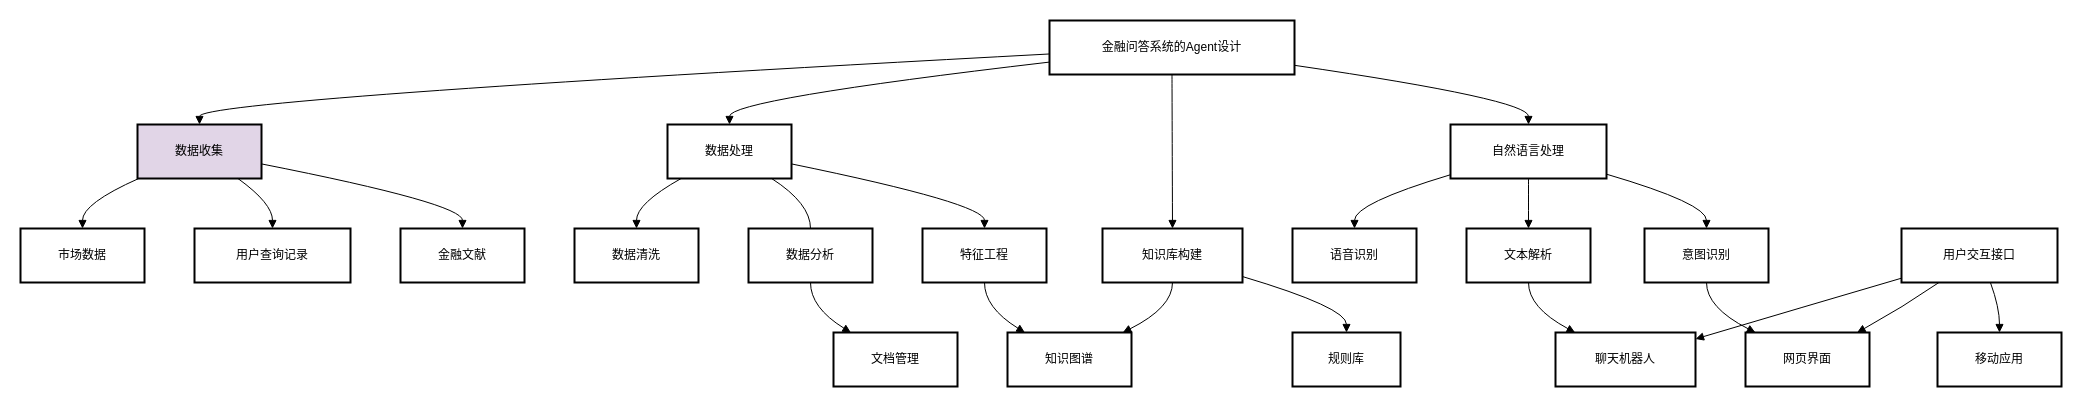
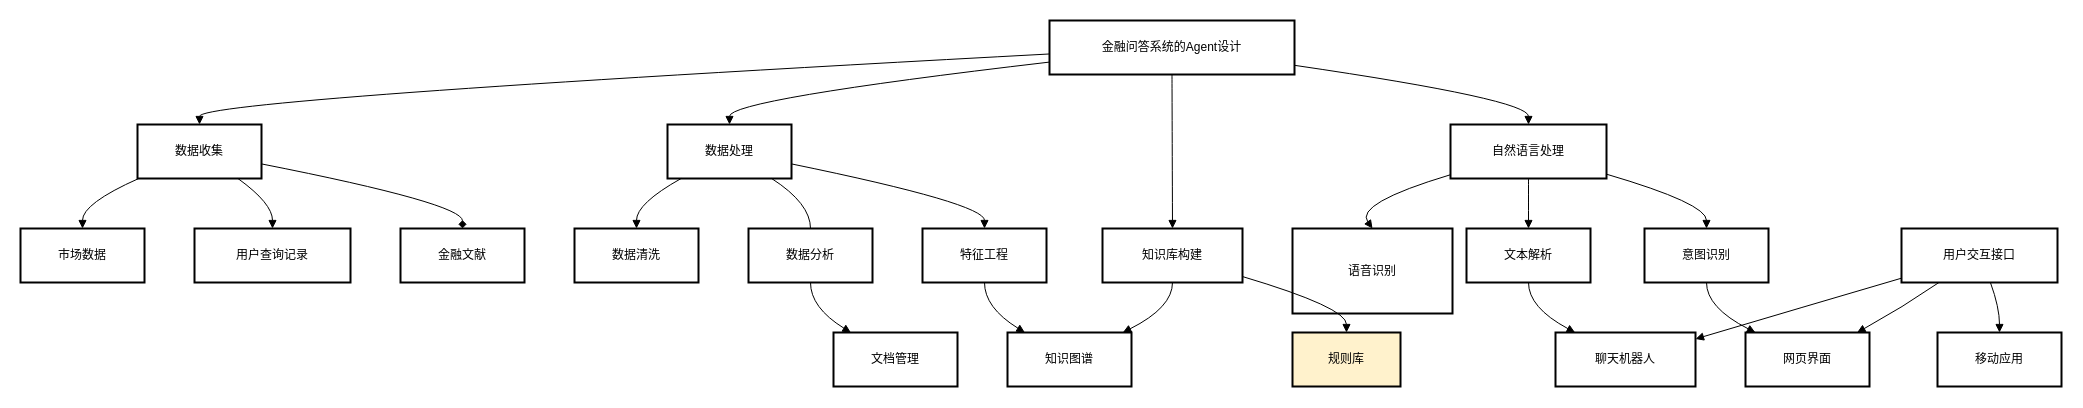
(200, 152) -> (200, 152)
(461, 219) -> (461, 219)
(1355, 256) -> (1373, 271)
(1347, 360) -> (1347, 360)
